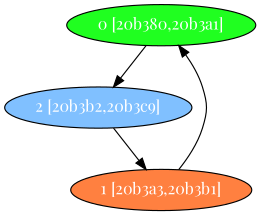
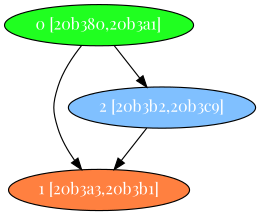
(206, 113) -> (54, 102)
